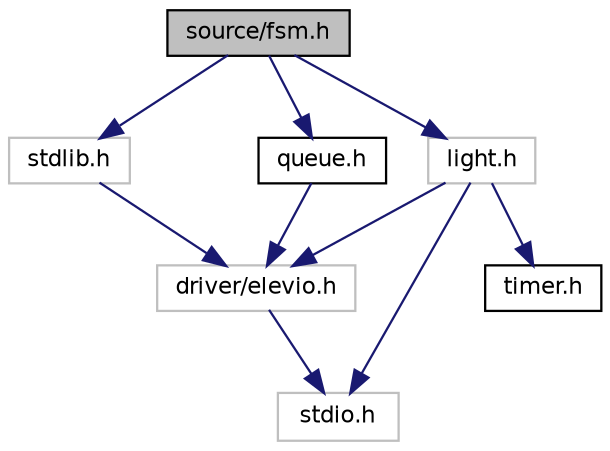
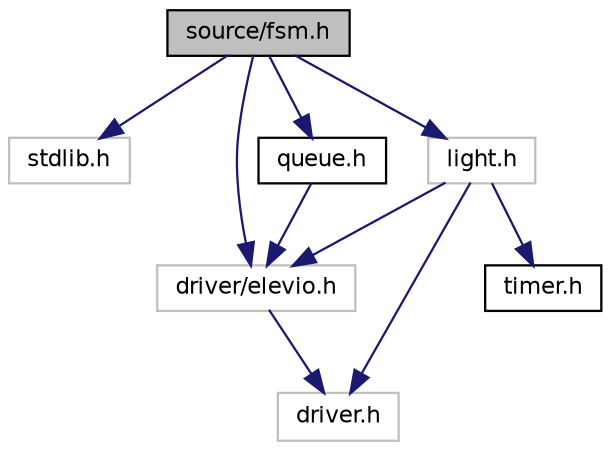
(153, 218) -> (237, 148)
(338, 417) -> (338, 417)
